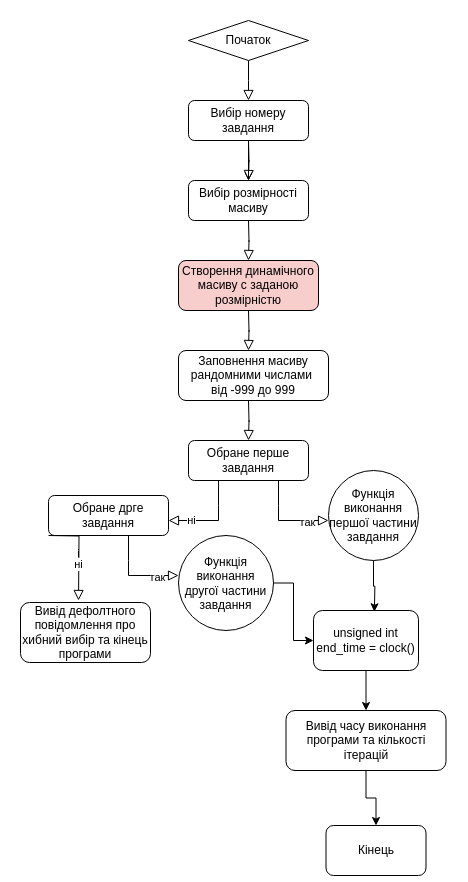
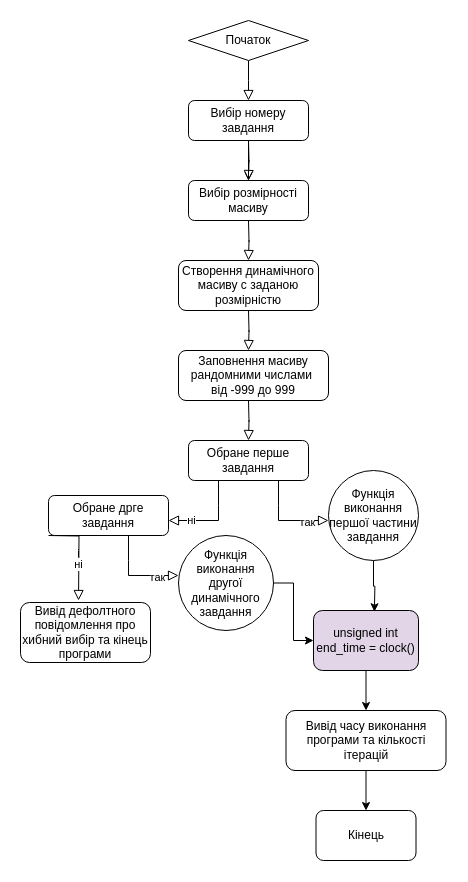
(249, 286) -> (249, 286)
(226, 584) -> (226, 584)
(366, 641) -> (366, 641)
(376, 851) -> (366, 836)
